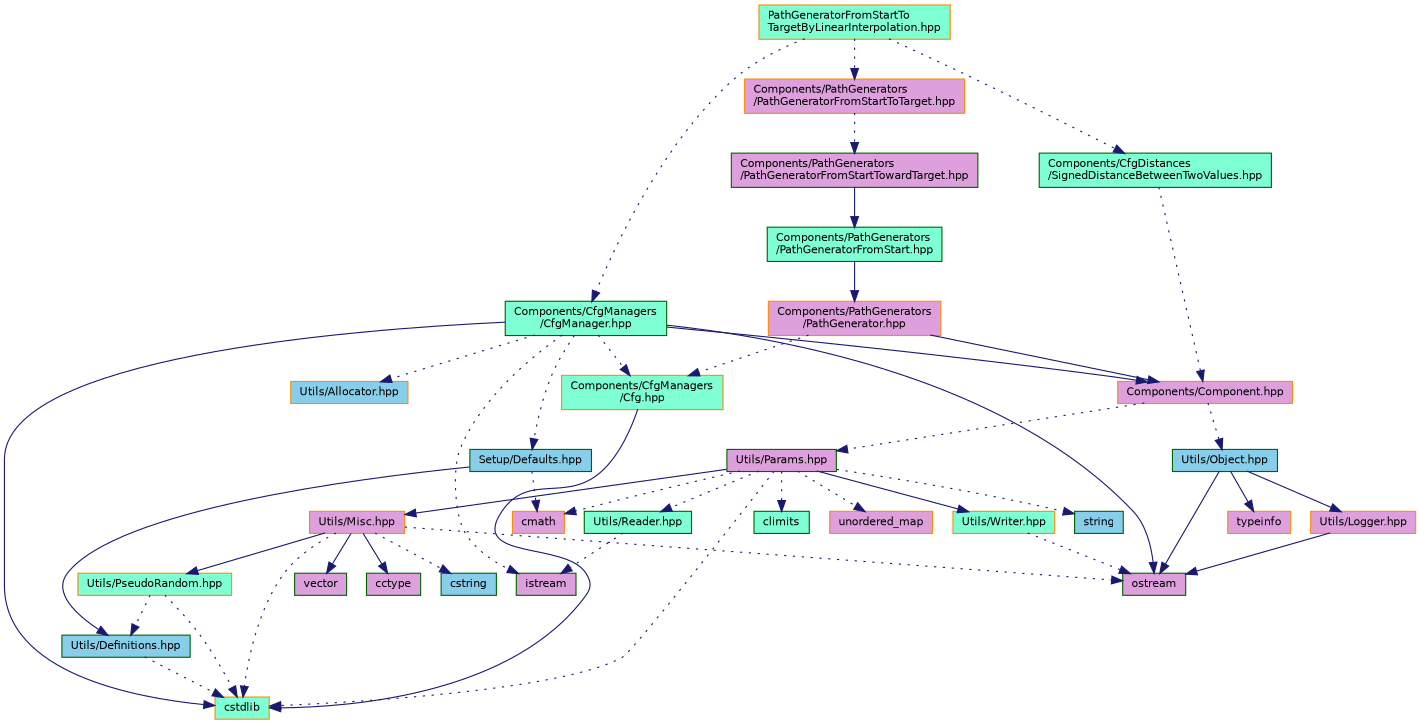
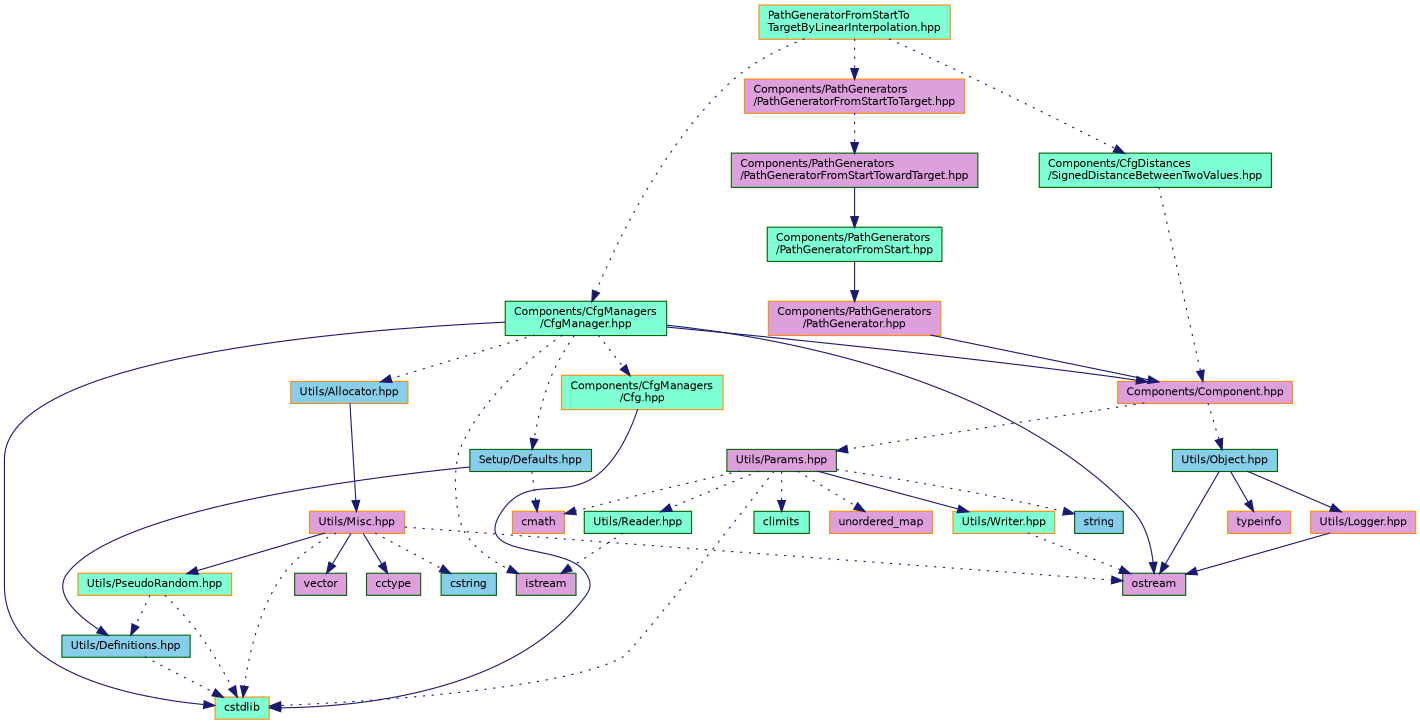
(754, 354) -> none
(587, 489) -> (353, 452)
